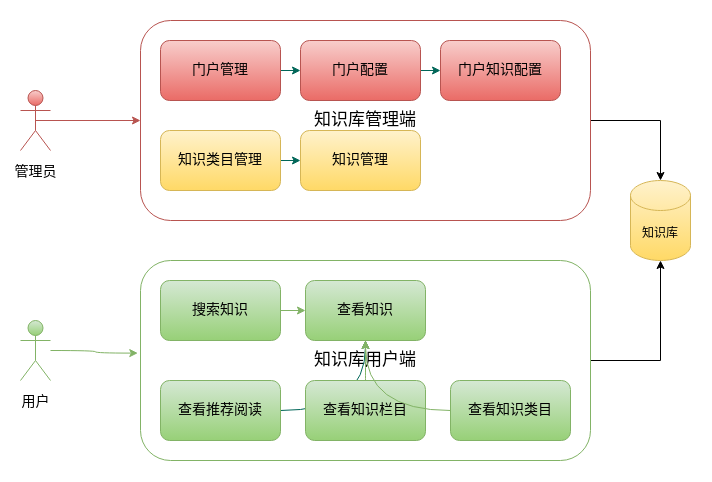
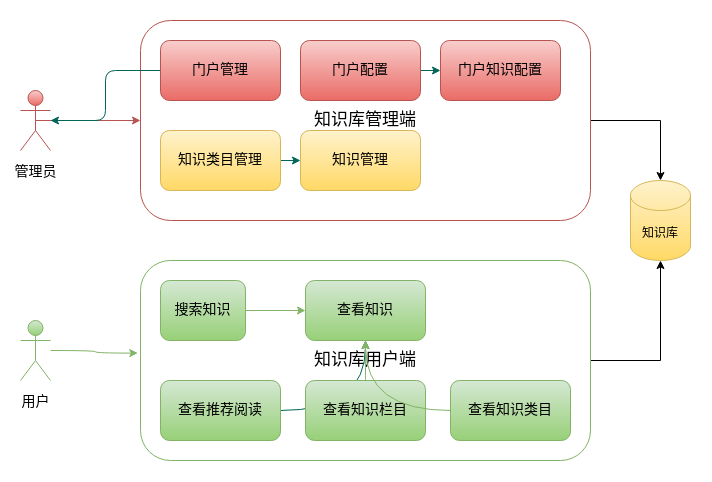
(291, 71) -> (116, 71)
(221, 311) -> (203, 311)
